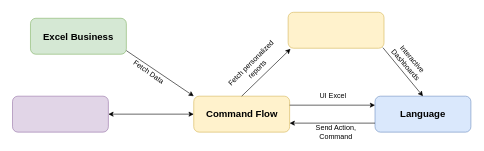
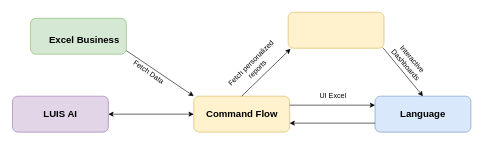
(78, 36) -> (84, 39)
none -> (60, 114)
(336, 132) -> none
